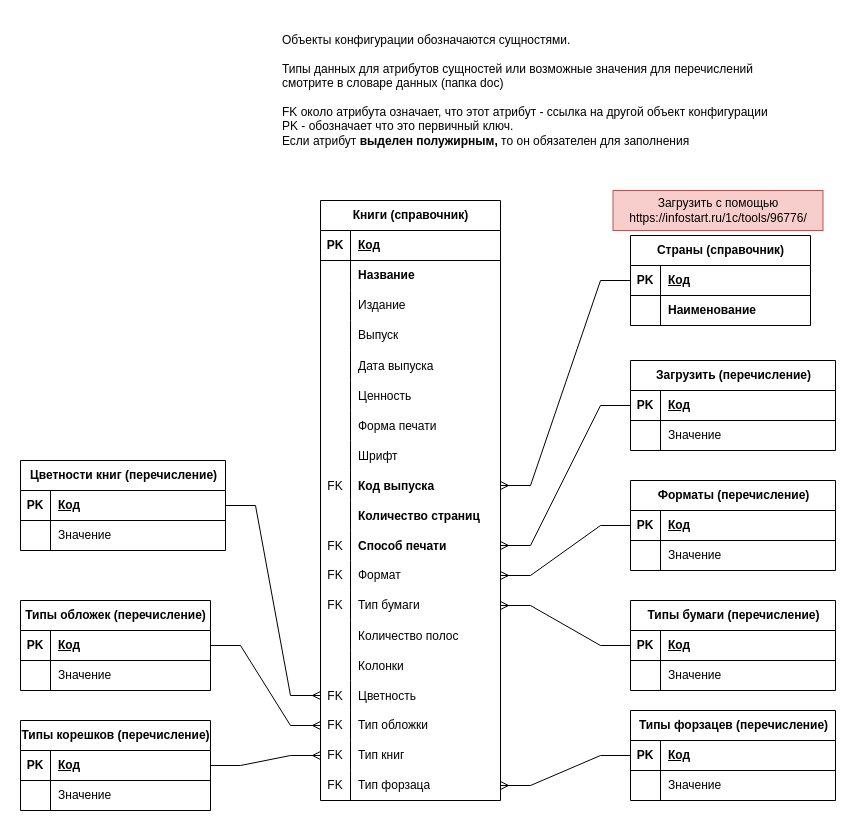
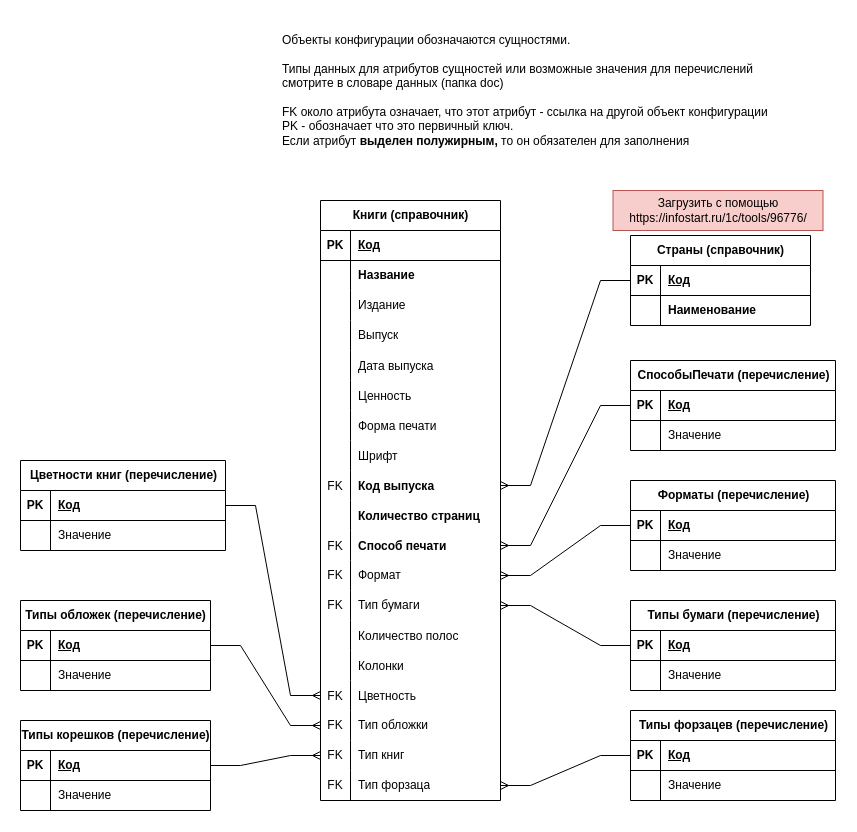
(734, 376) -> (734, 376)
